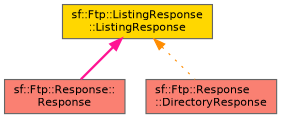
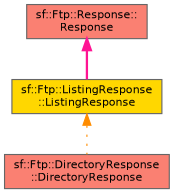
(97, 63) -> (87, 65)
(211, 97) -> (87, 172)
